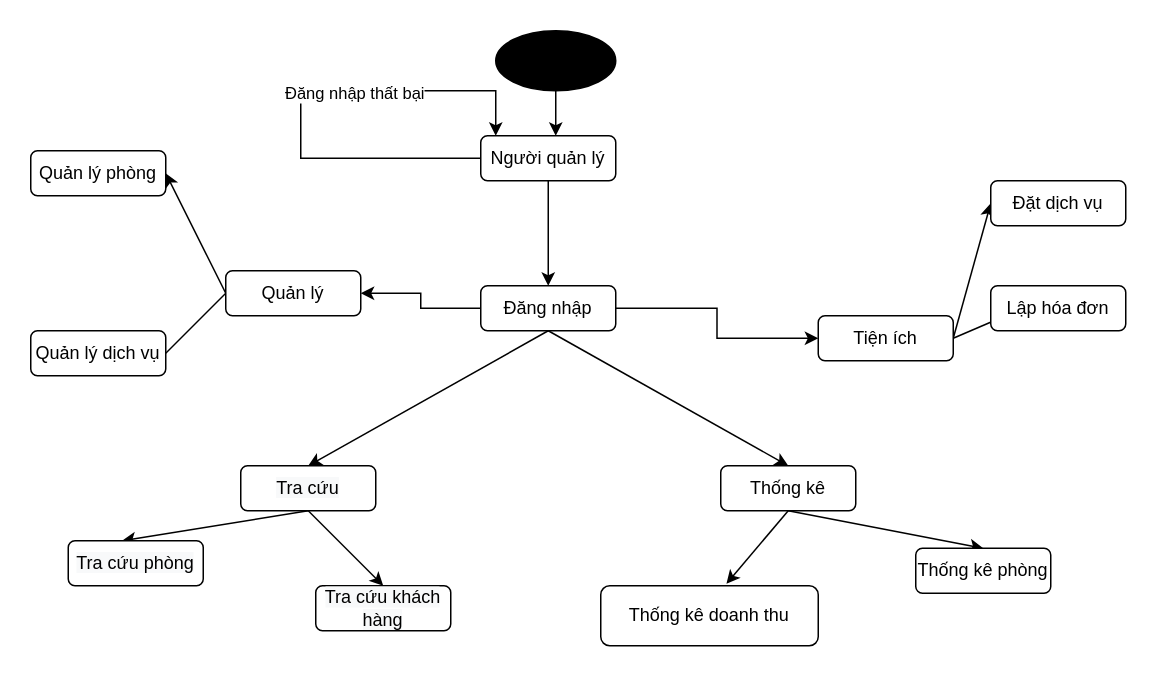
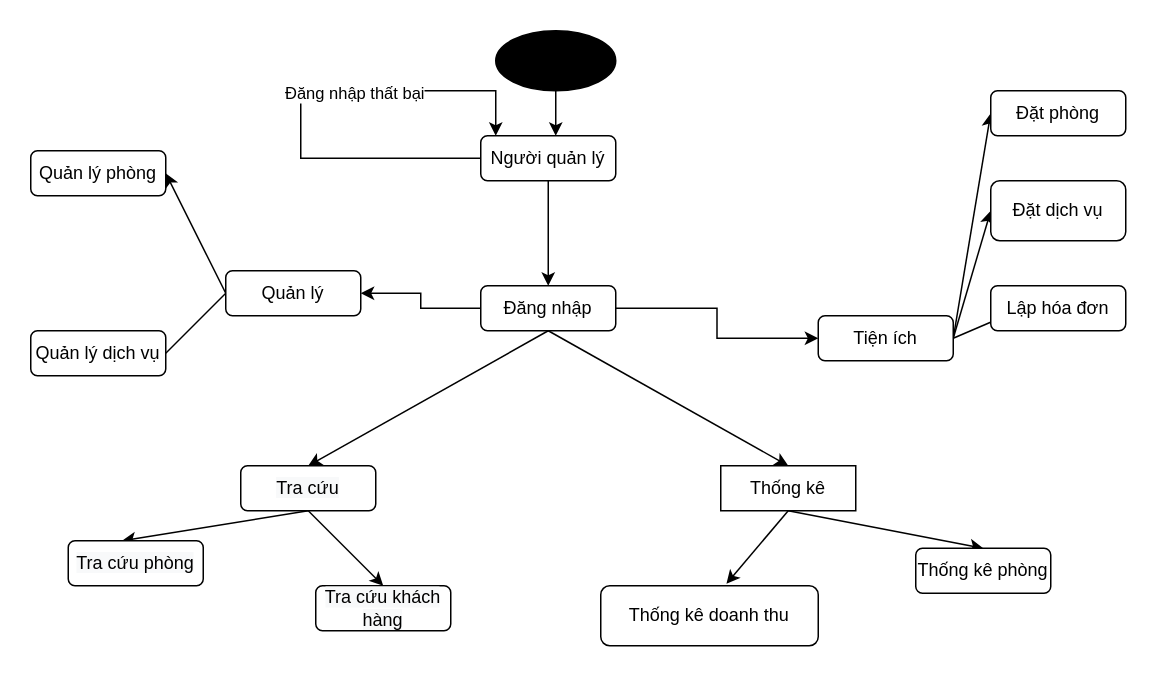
none -> (1058, 113)
(1058, 203) -> (1058, 211)
none -> (973, 219)
(788, 488) -> (788, 488)
